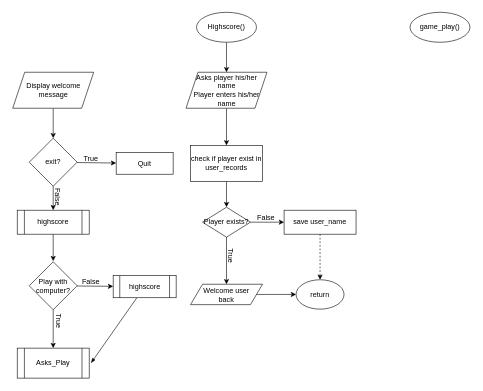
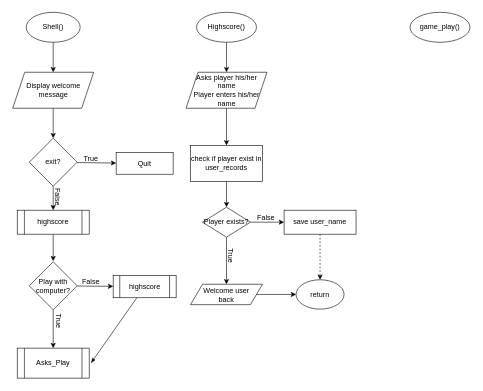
none -> (53, 27)
none -> (53, 66)
